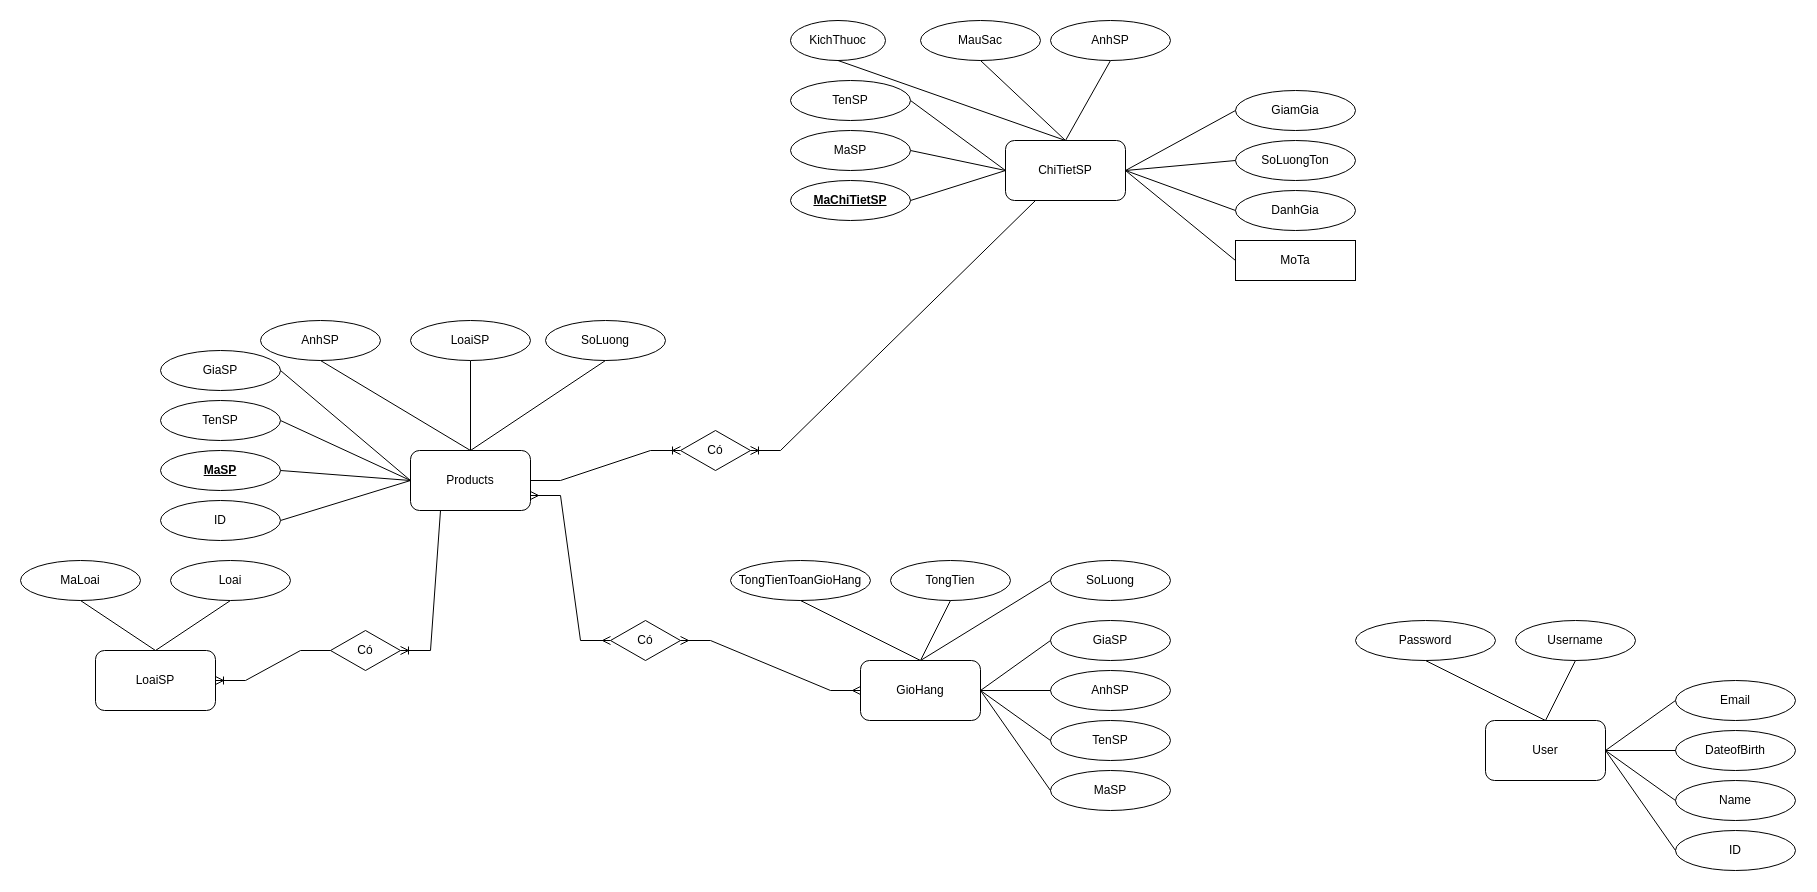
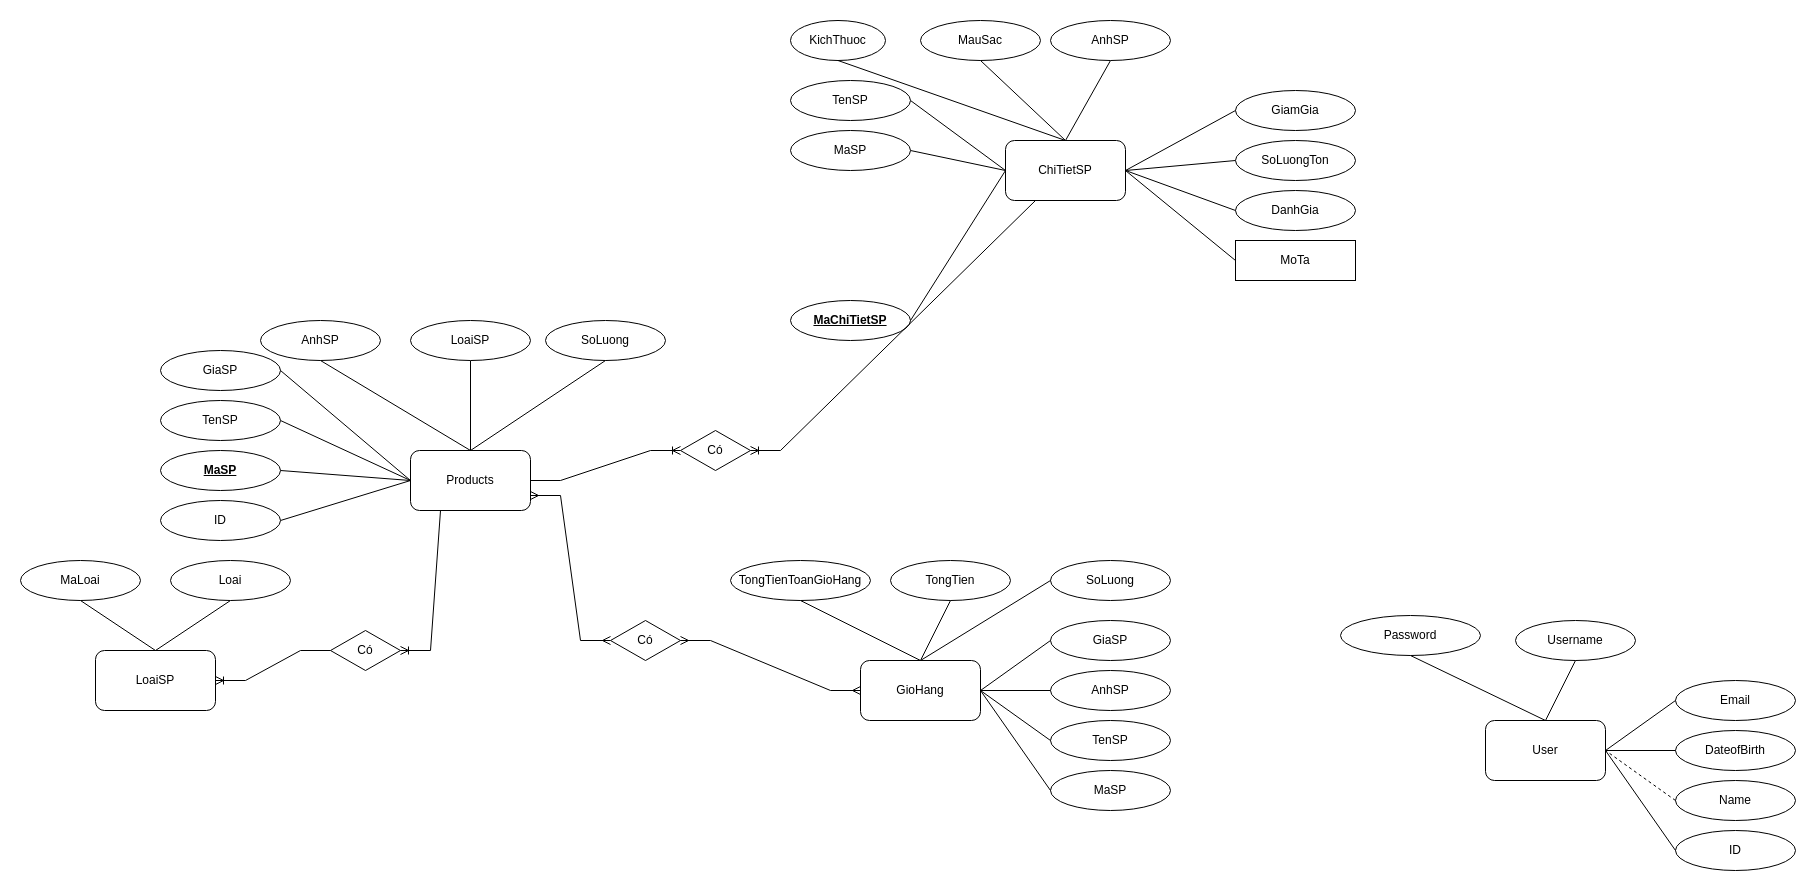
(851, 201) -> (851, 321)
(1426, 641) -> (1411, 636)
(1642, 777) -> (1642, 777)
